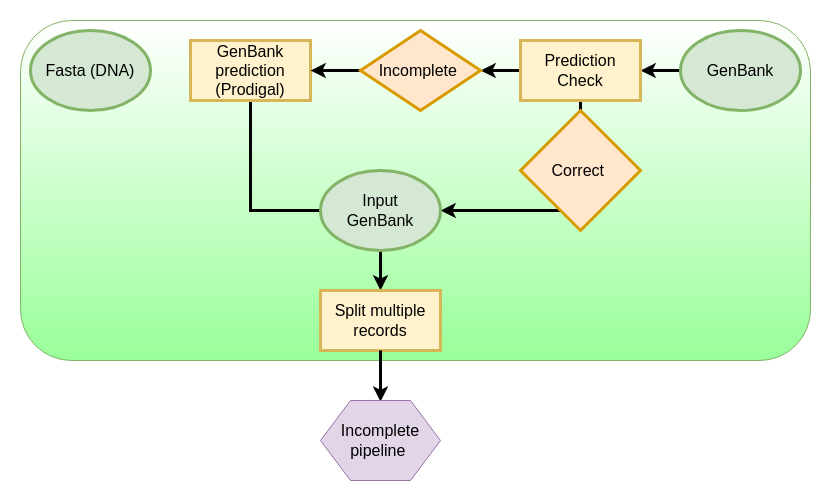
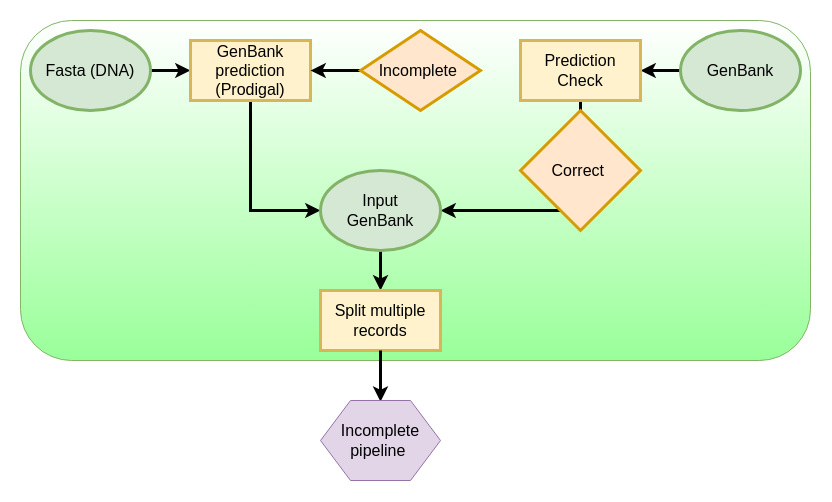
none -> (165, 71)
(506, 71) -> none
(313, 211) -> (308, 211)
